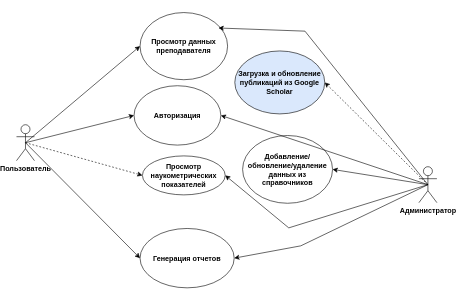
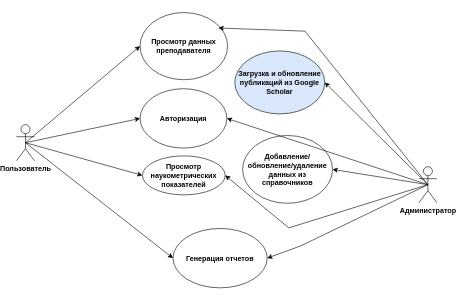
(178, 115) -> (184, 118)
(375, 132) -> (375, 132)
(84, 159) -> (84, 159)
(187, 258) -> (220, 258)
